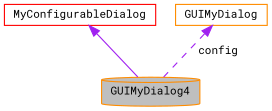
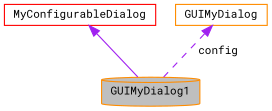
(151, 92) -> (151, 92)
